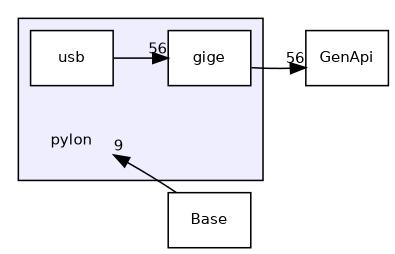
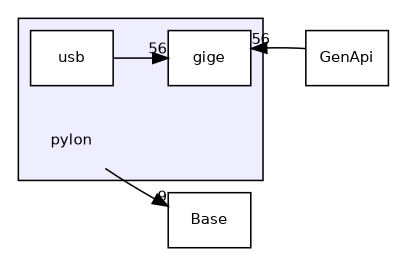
(273, 68) -> (286, 48)
(142, 171) -> (139, 190)
